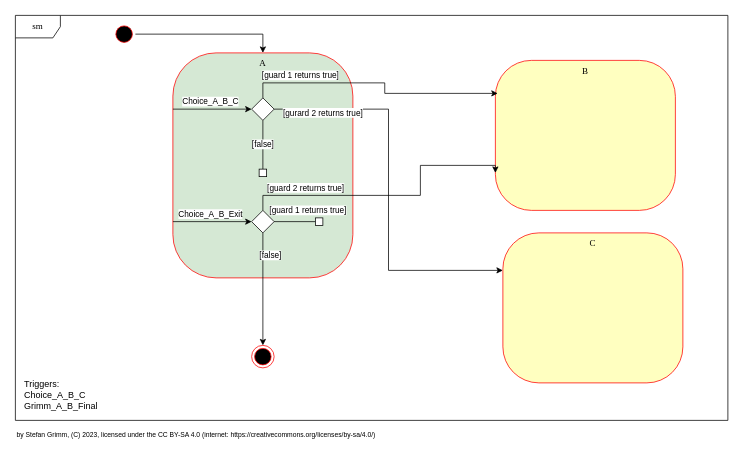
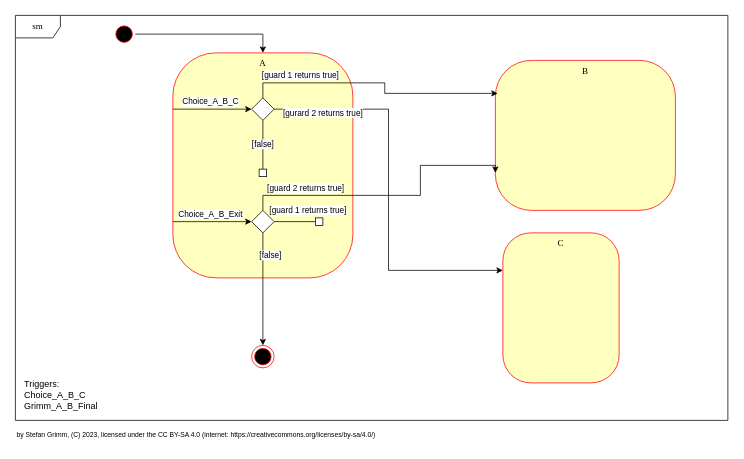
(263, 165) -> (263, 165)
(593, 308) -> (561, 308)
